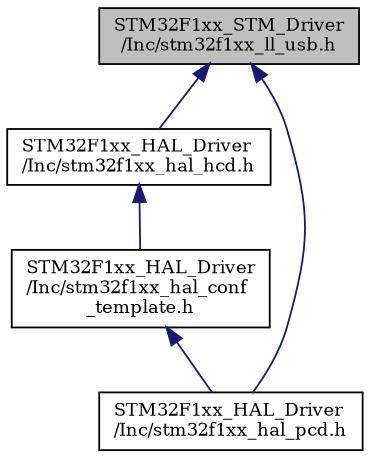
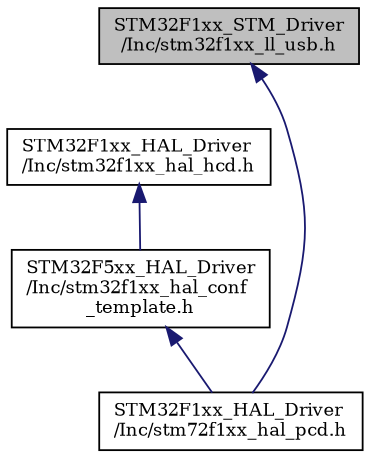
(178, 104) -> none
(141, 289) -> (141, 289)
(231, 421) -> (231, 421)
